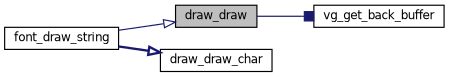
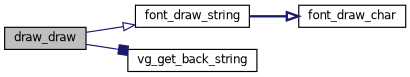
(379, 16) -> (192, 60)
(141, 27) -> (105, 29)
(216, 60) -> (352, 16)
